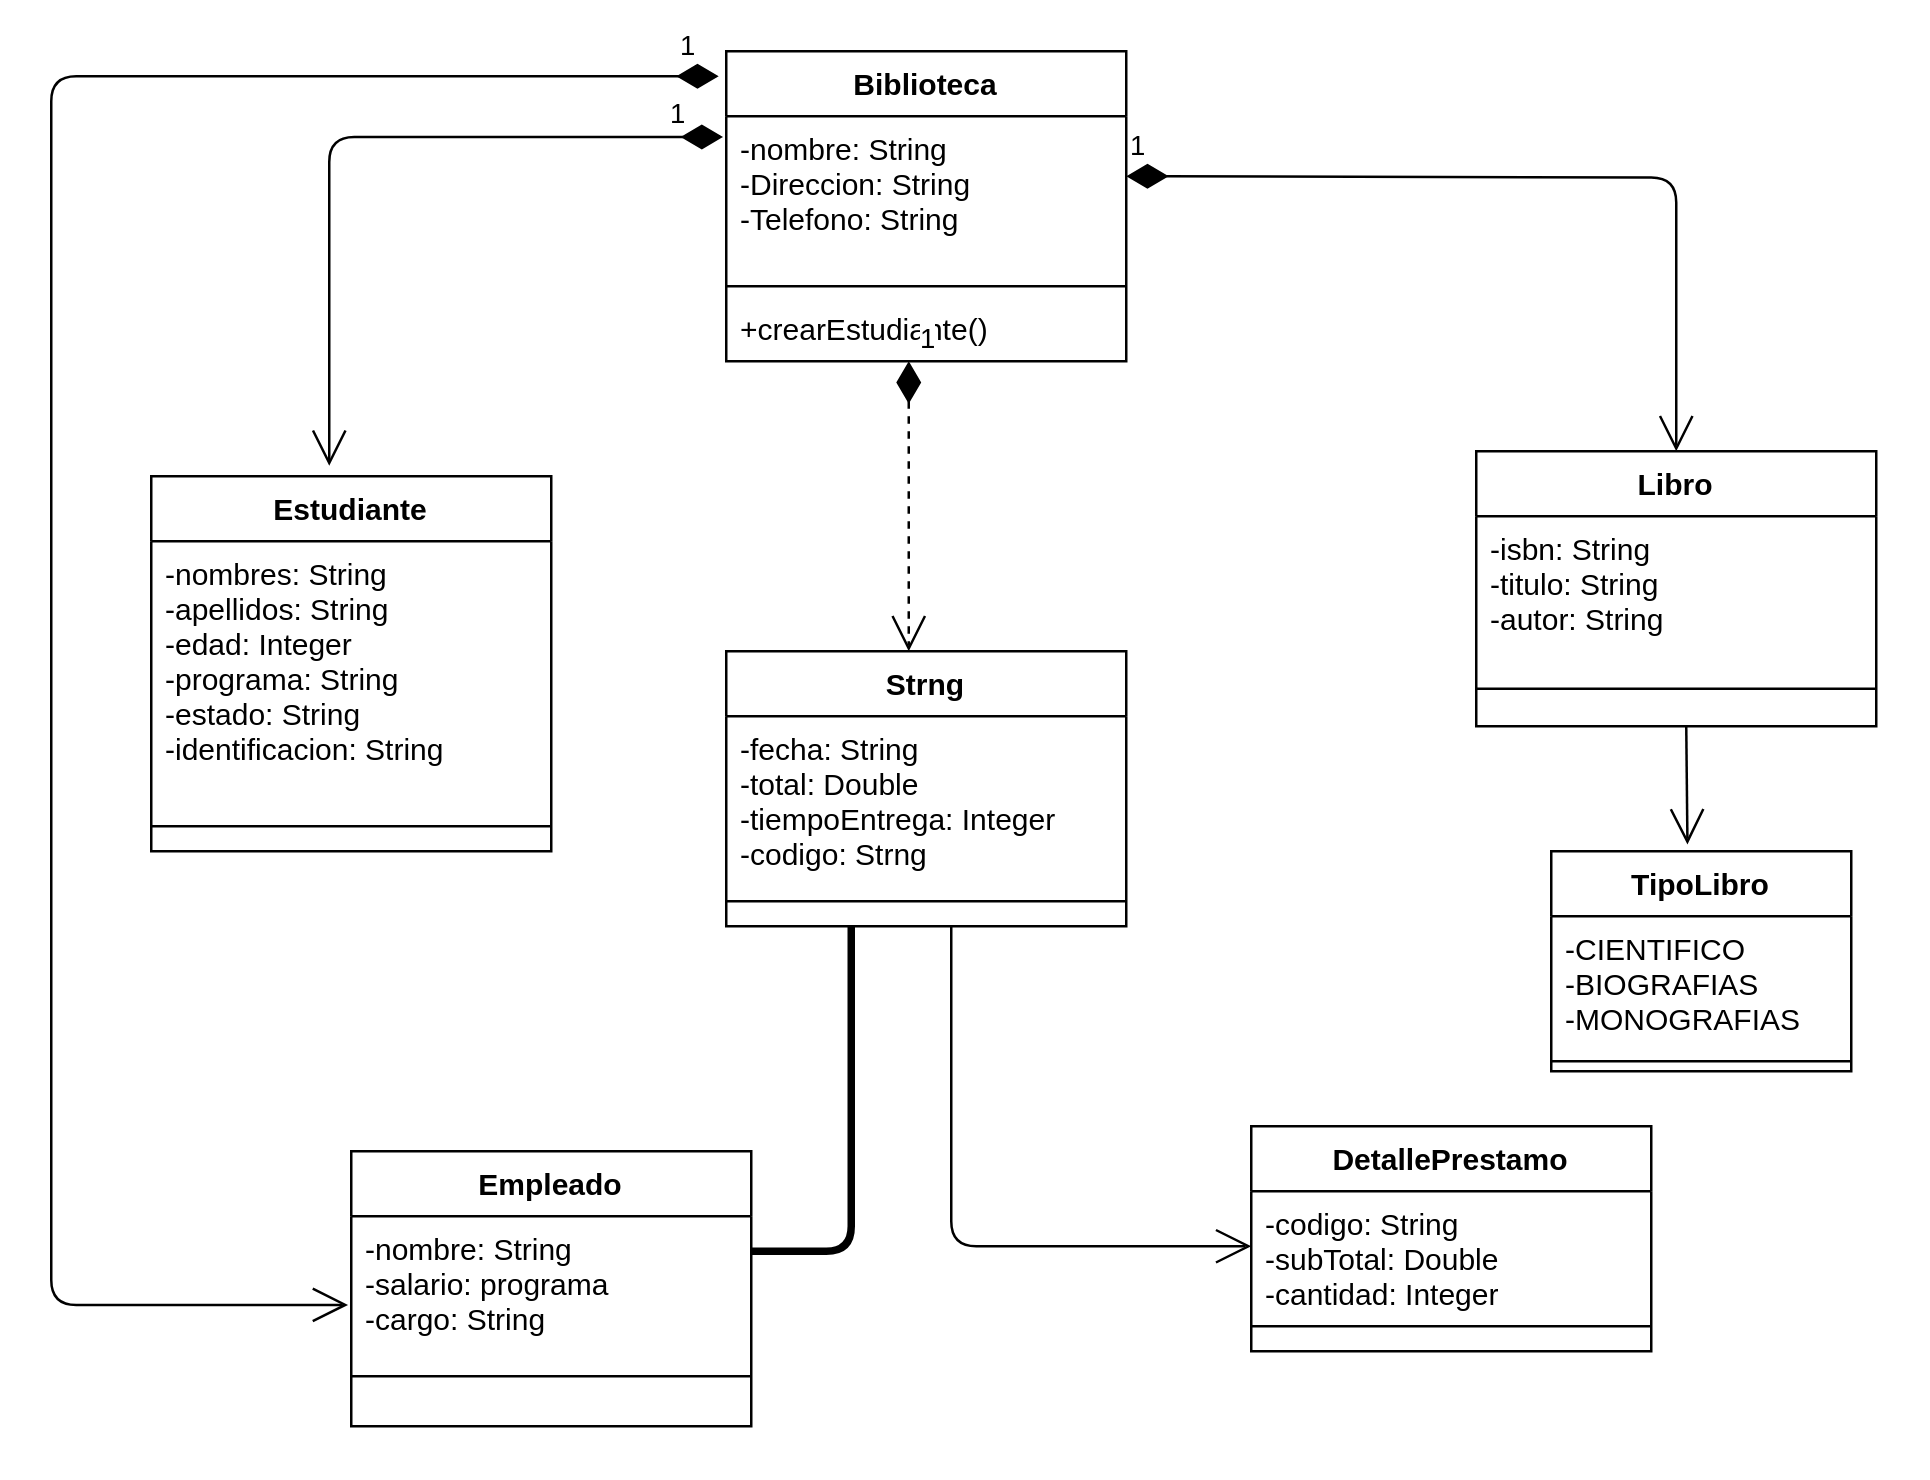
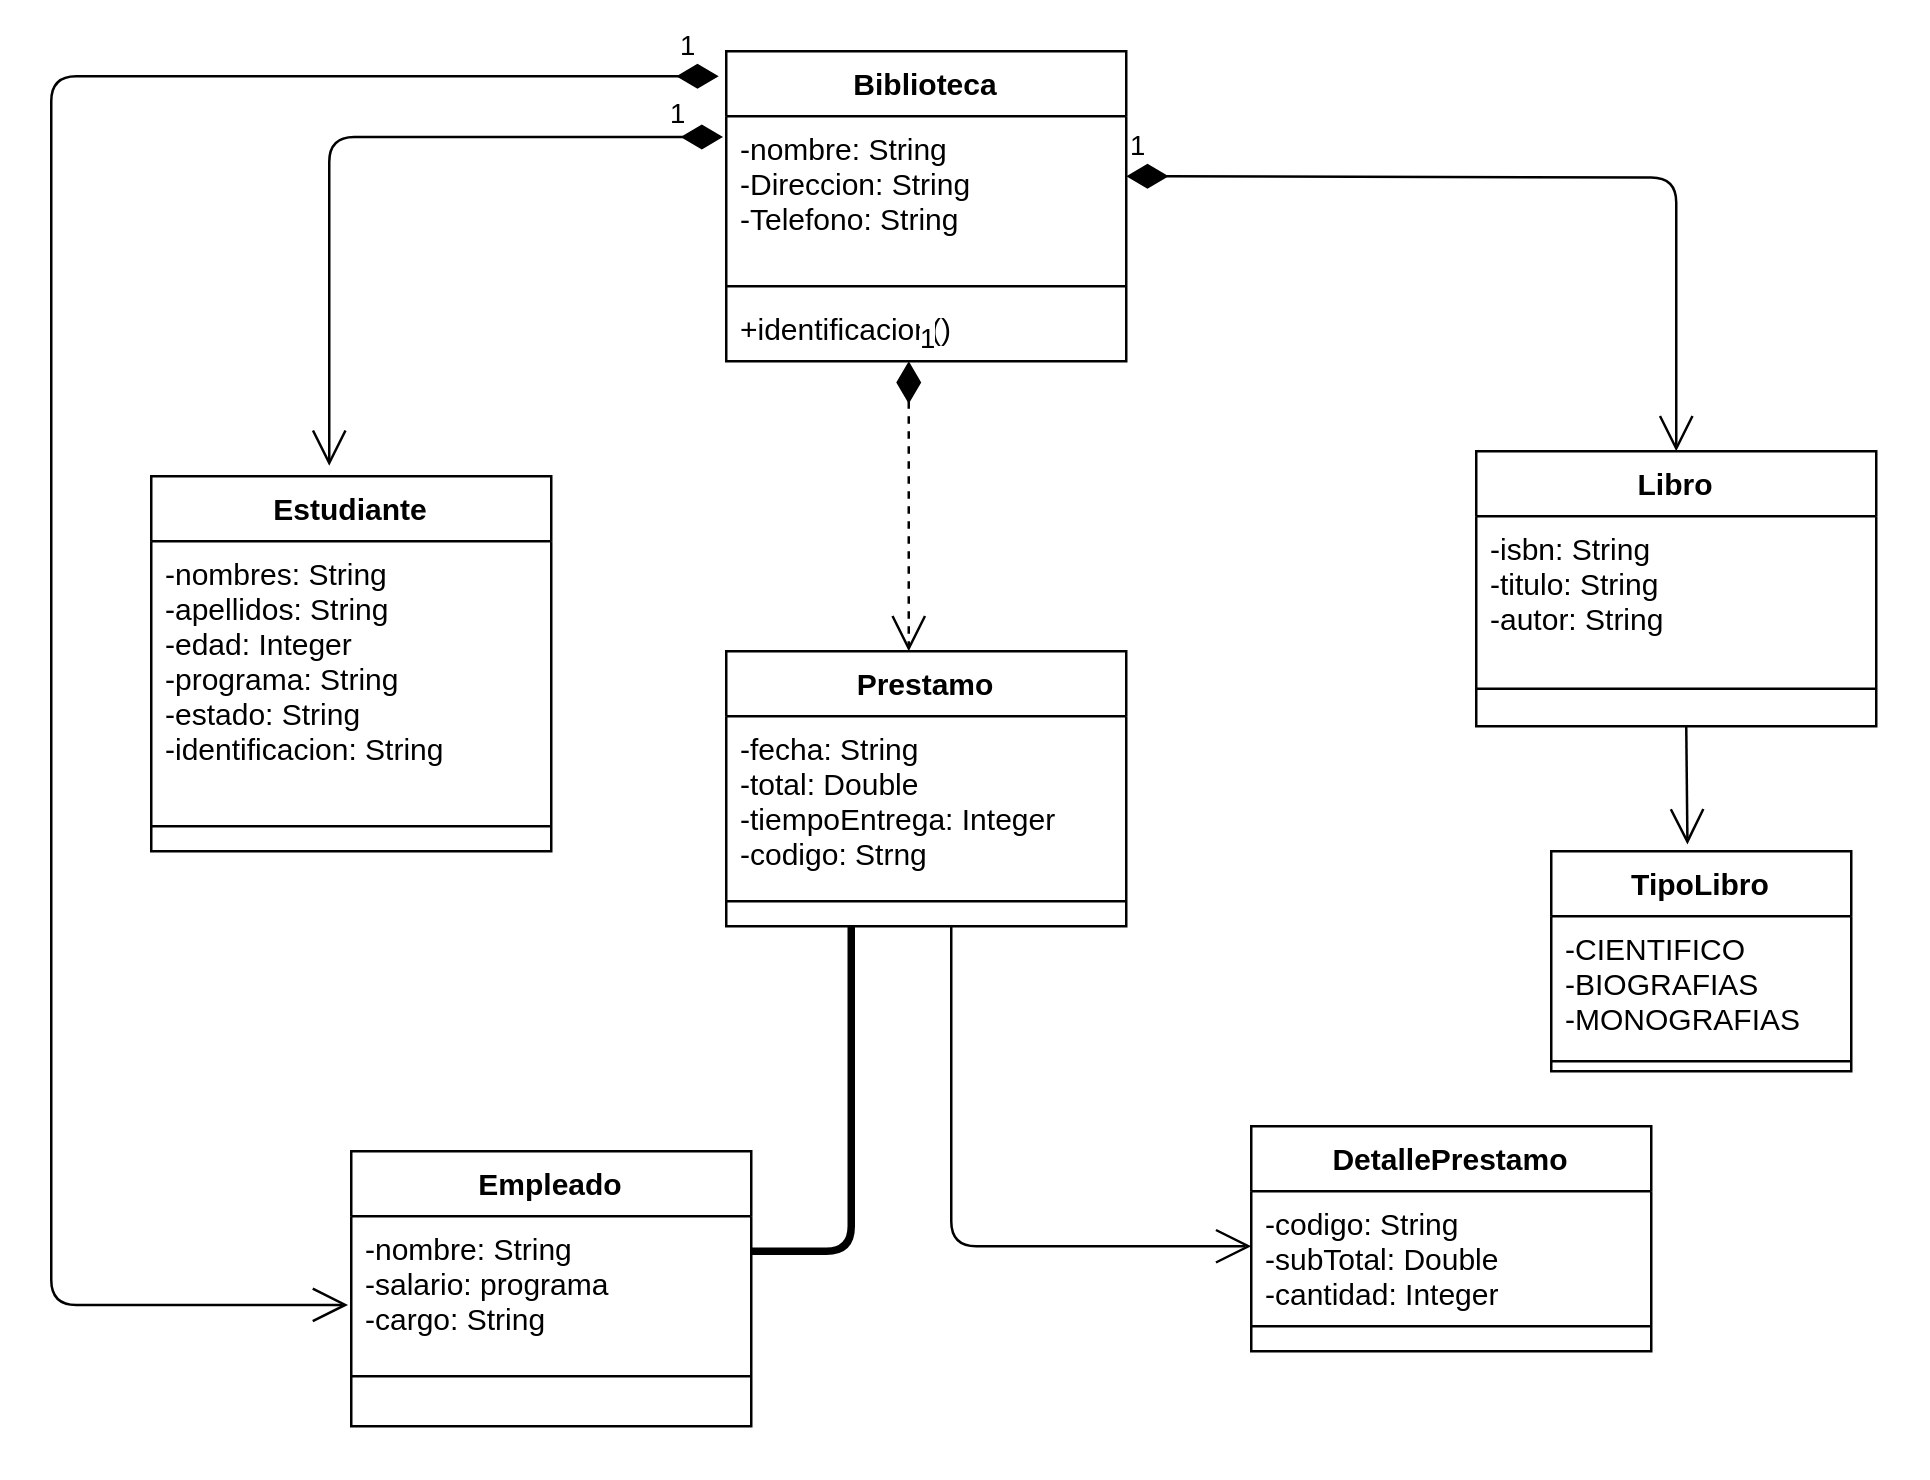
(887, 330) -> (867, 330)
(925, 685) -> (925, 685)
